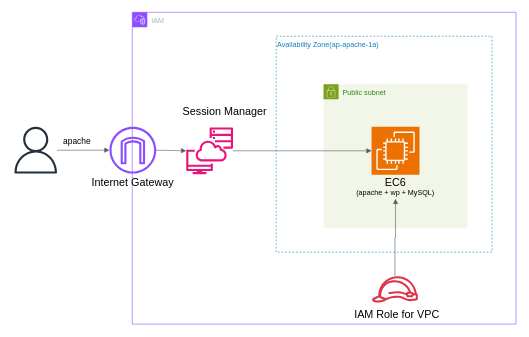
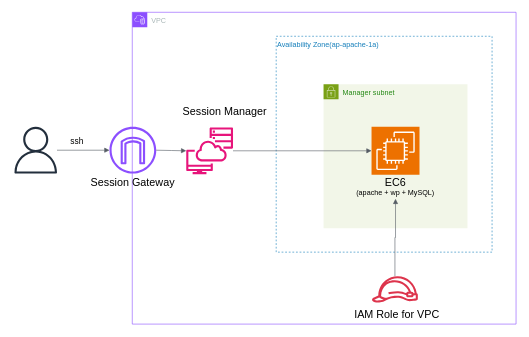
(158, 21) -> (158, 21)
(366, 93) -> (370, 93)
(77, 141) -> (77, 141)
(133, 183) -> (133, 183)
